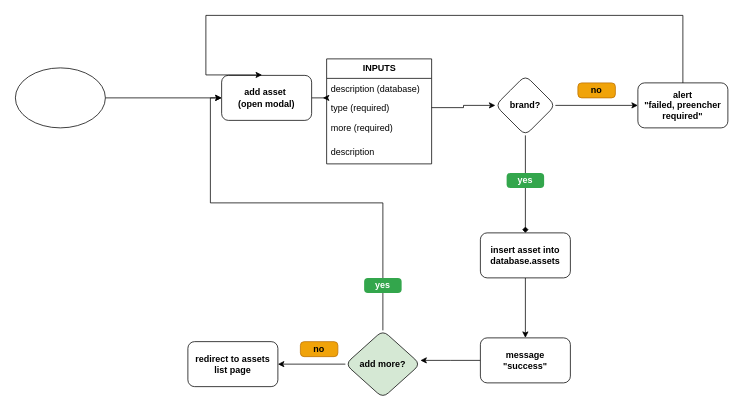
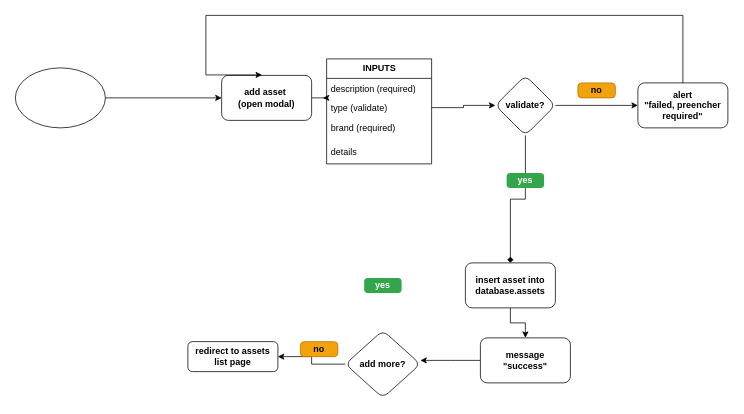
(380, 94) -> (380, 94)
(525, 105) -> (525, 105)
(367, 109) -> (365, 109)
(367, 128) -> (369, 128)
(357, 152) -> (346, 152)
(283, 203) -> none
(525, 255) -> (510, 285)
(233, 364) -> (233, 357)
(383, 364) -> (383, 364)
